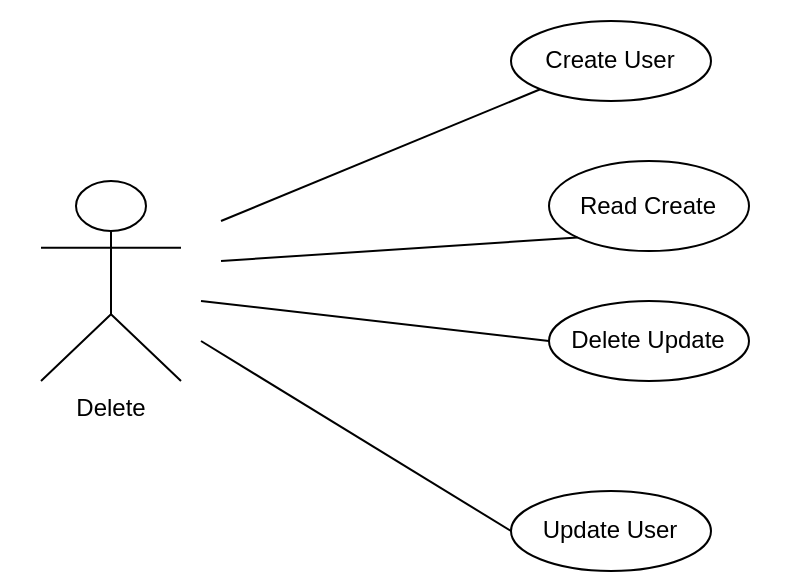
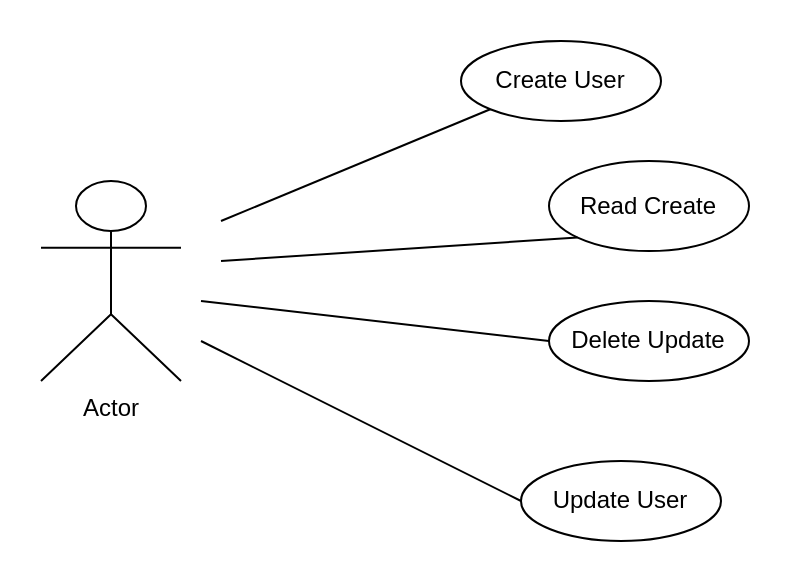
(611, 61) -> (561, 81)
(112, 409) -> (112, 409)
(611, 531) -> (621, 501)
